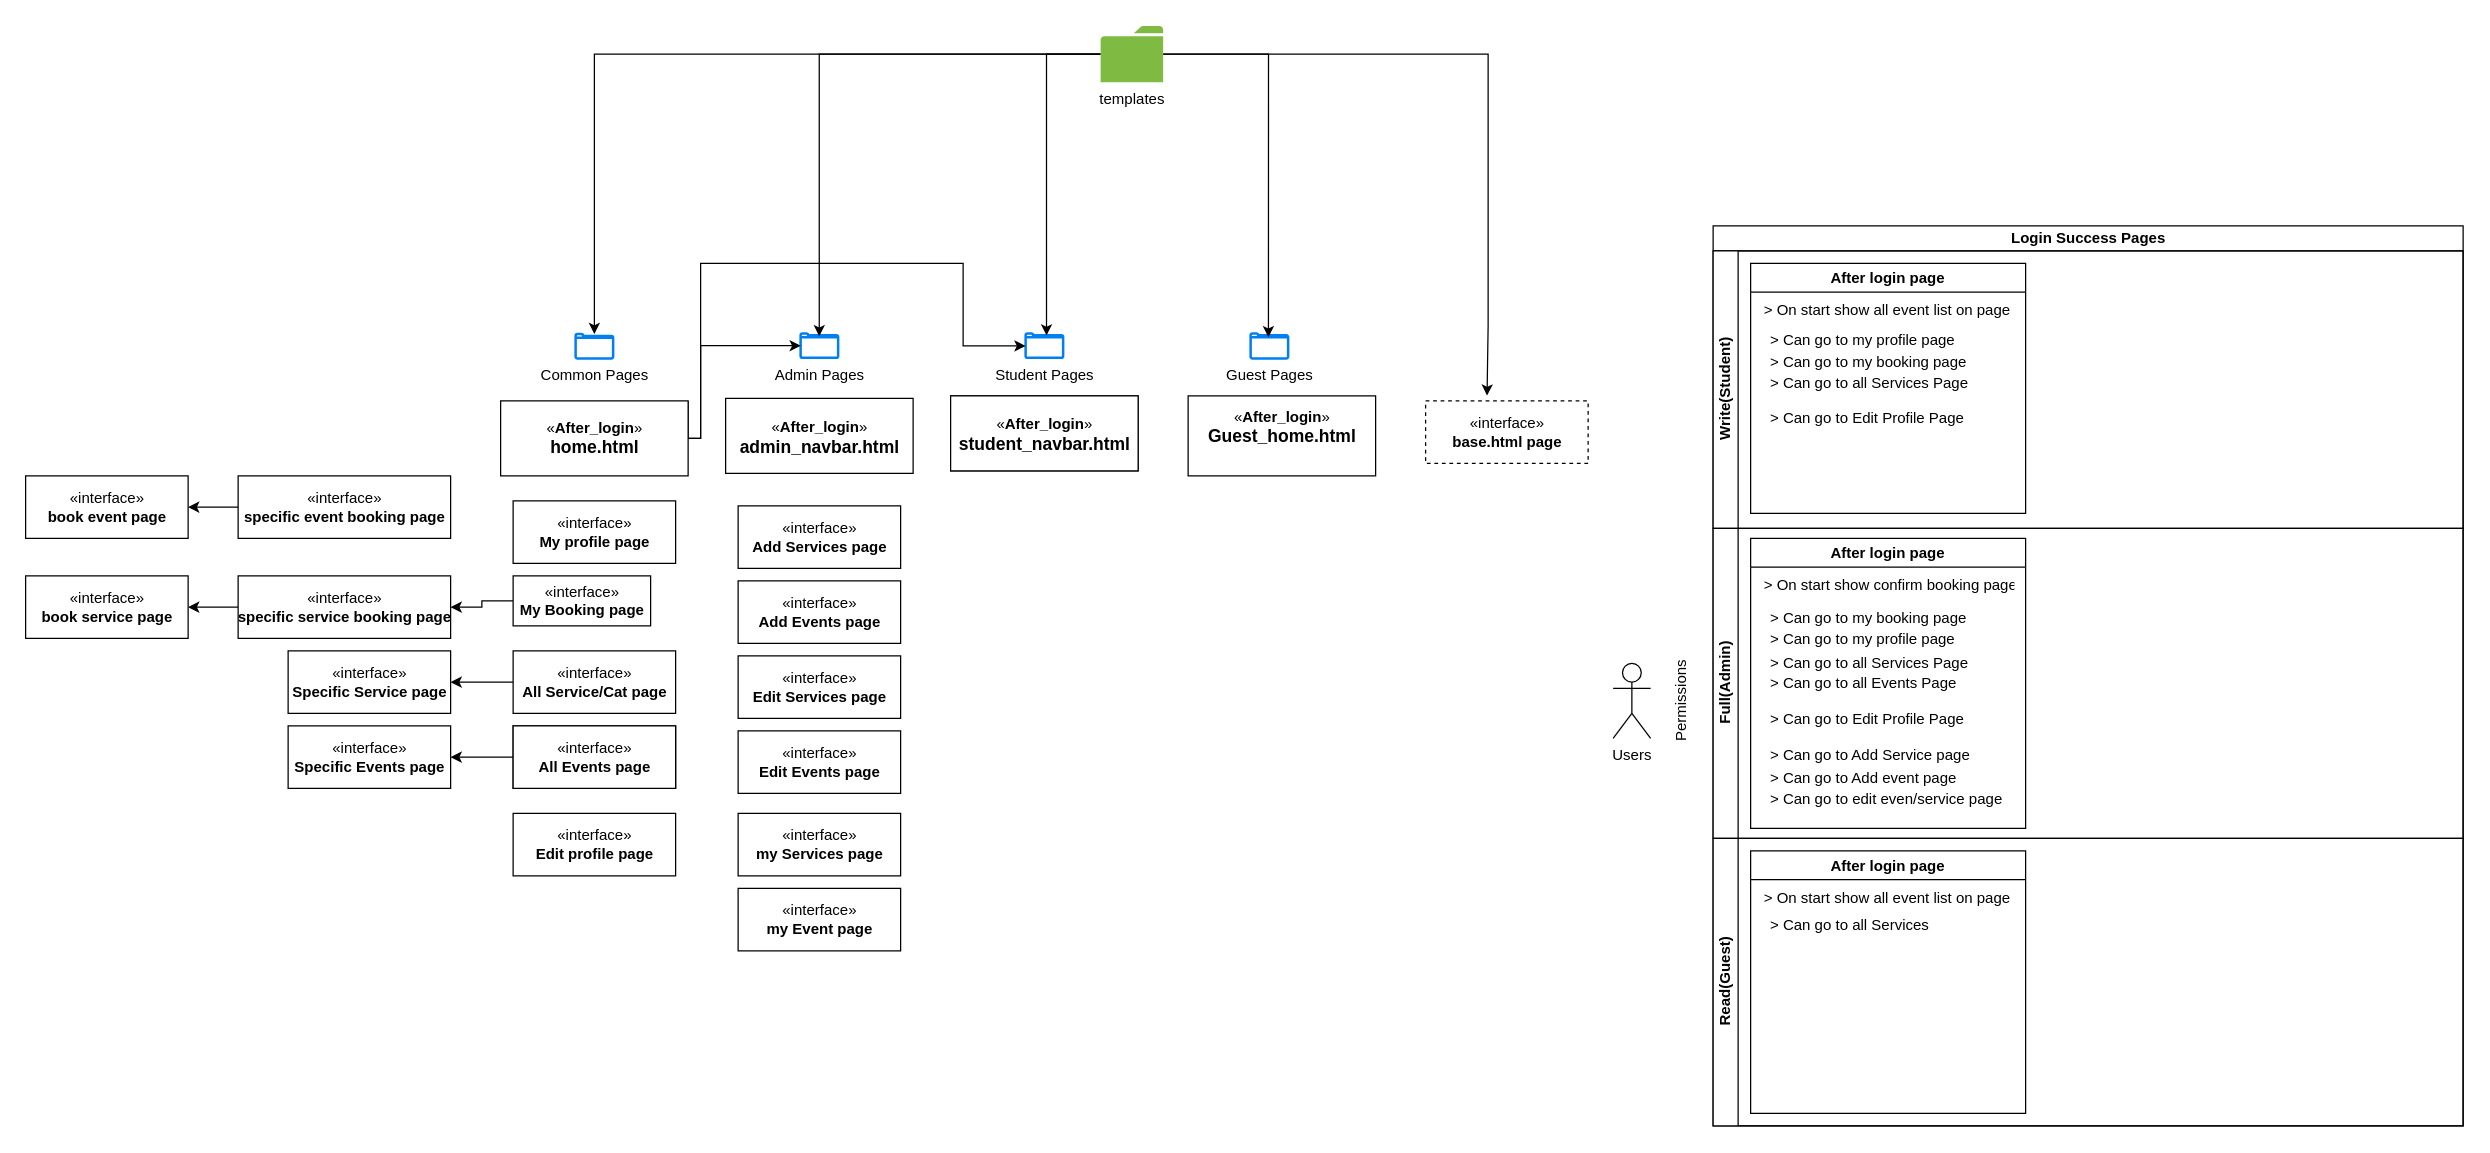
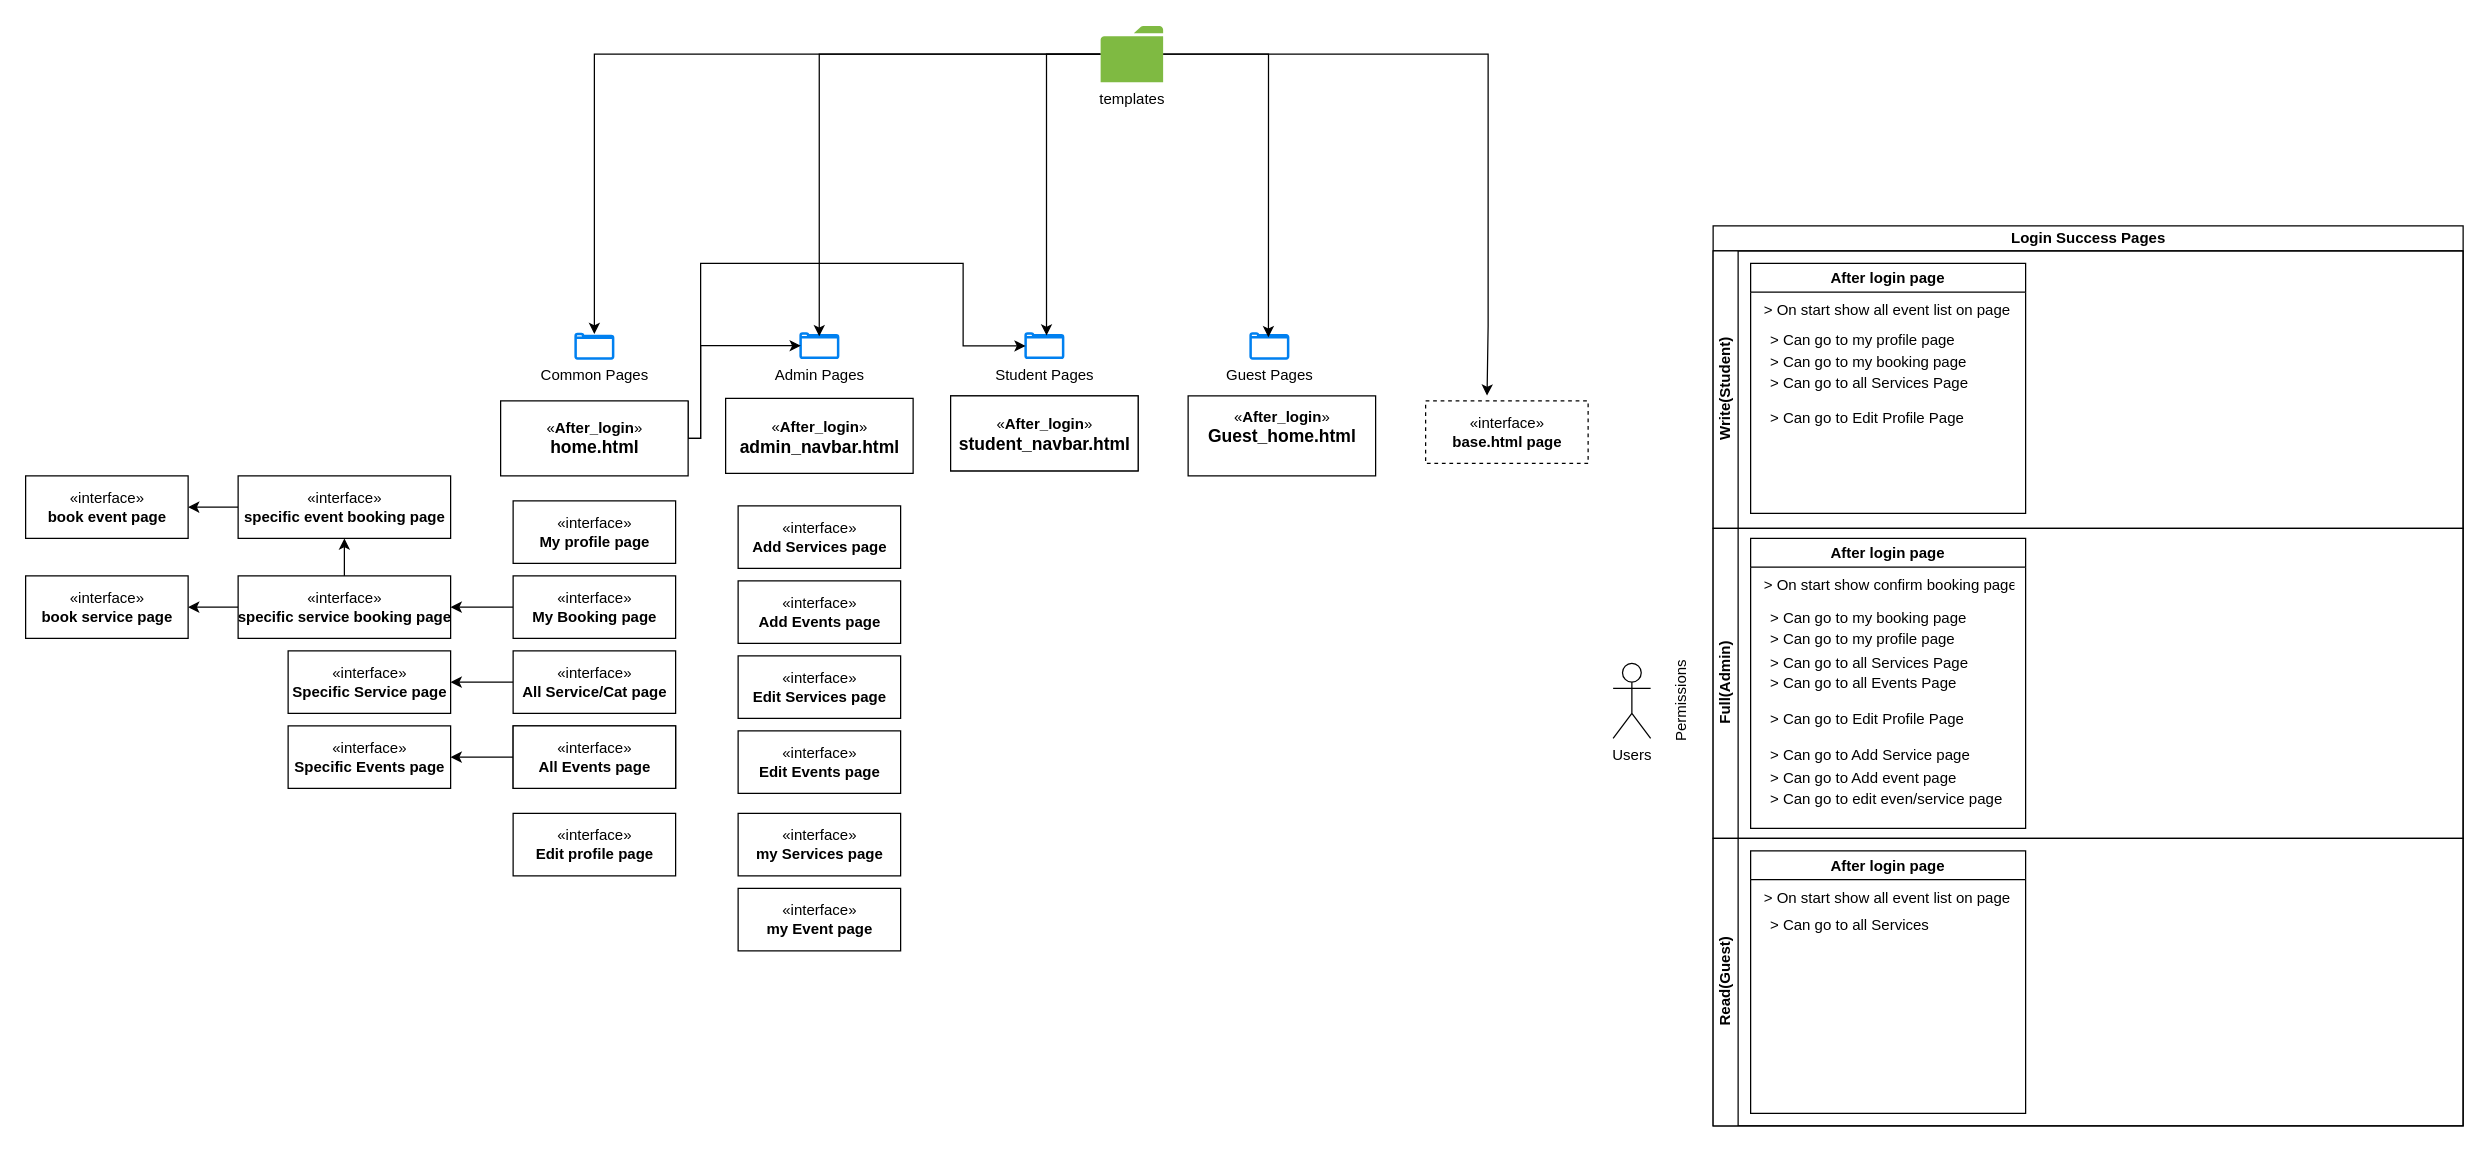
none -> (344, 553)
(582, 601) -> (594, 607)
